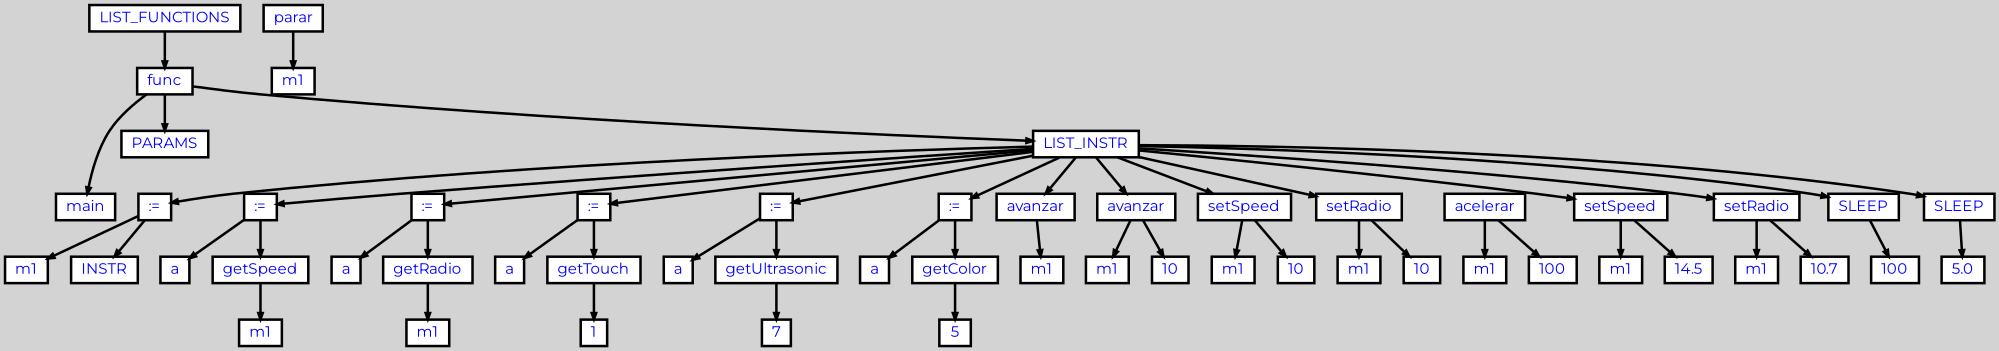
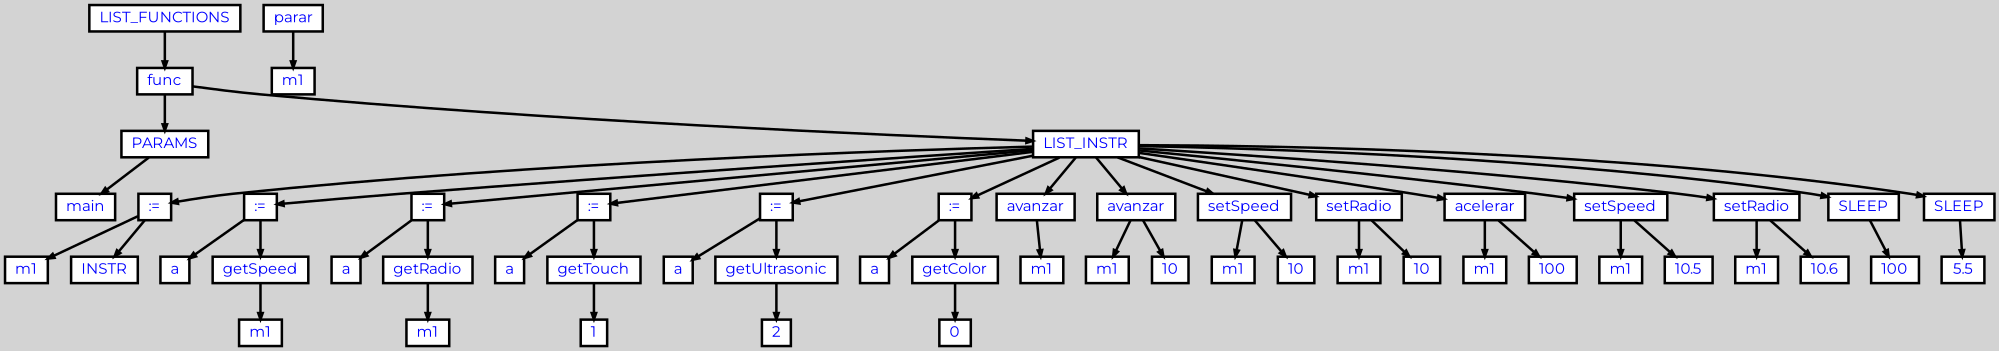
(107, 134) -> (128, 174)
none -> (1289, 175)
(1689, 270) -> (1689, 270)
(1825, 270) -> (1825, 270)
(1963, 270) -> (1963, 270)
(776, 333) -> (776, 333)
(955, 333) -> (955, 333)
